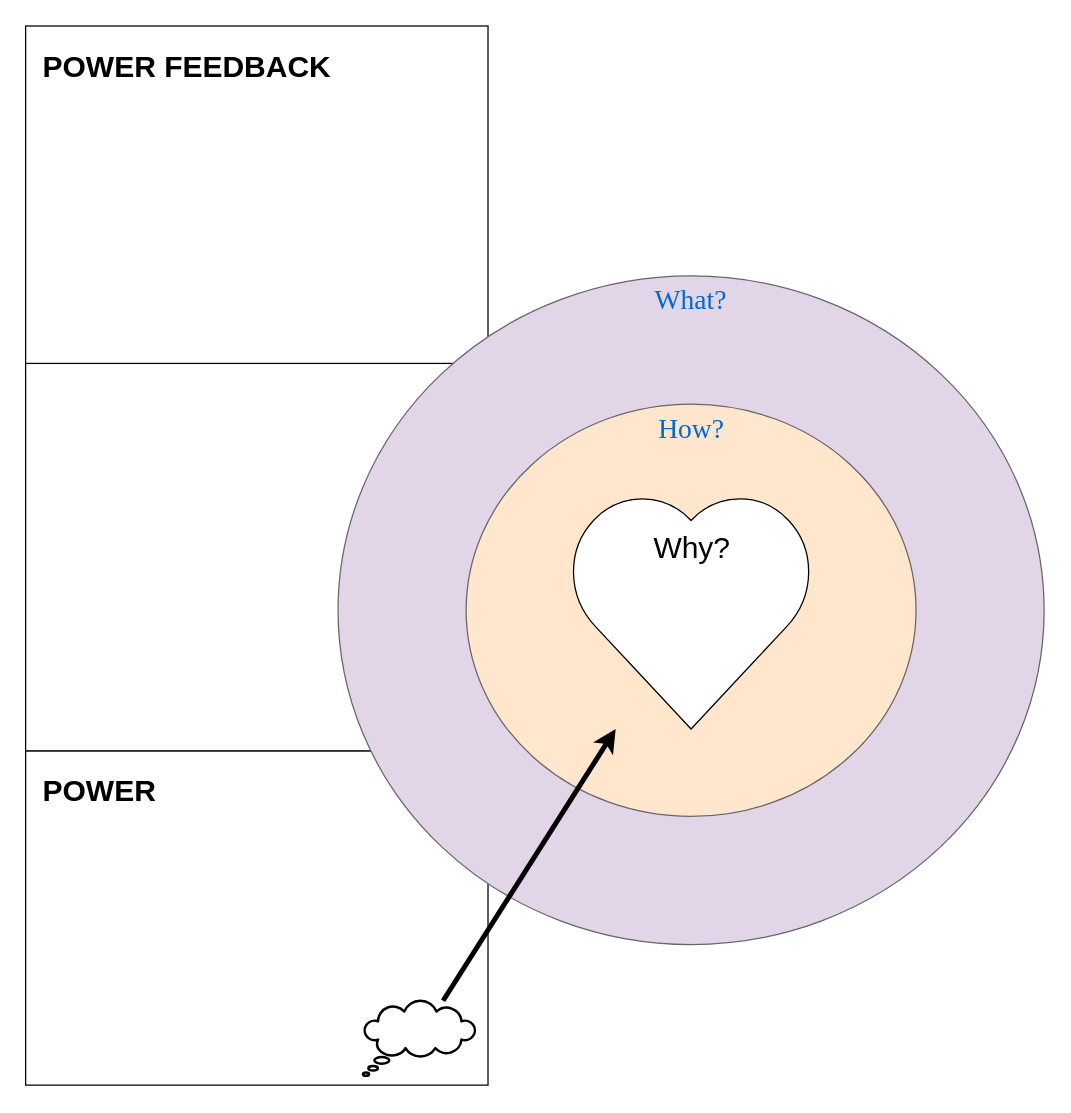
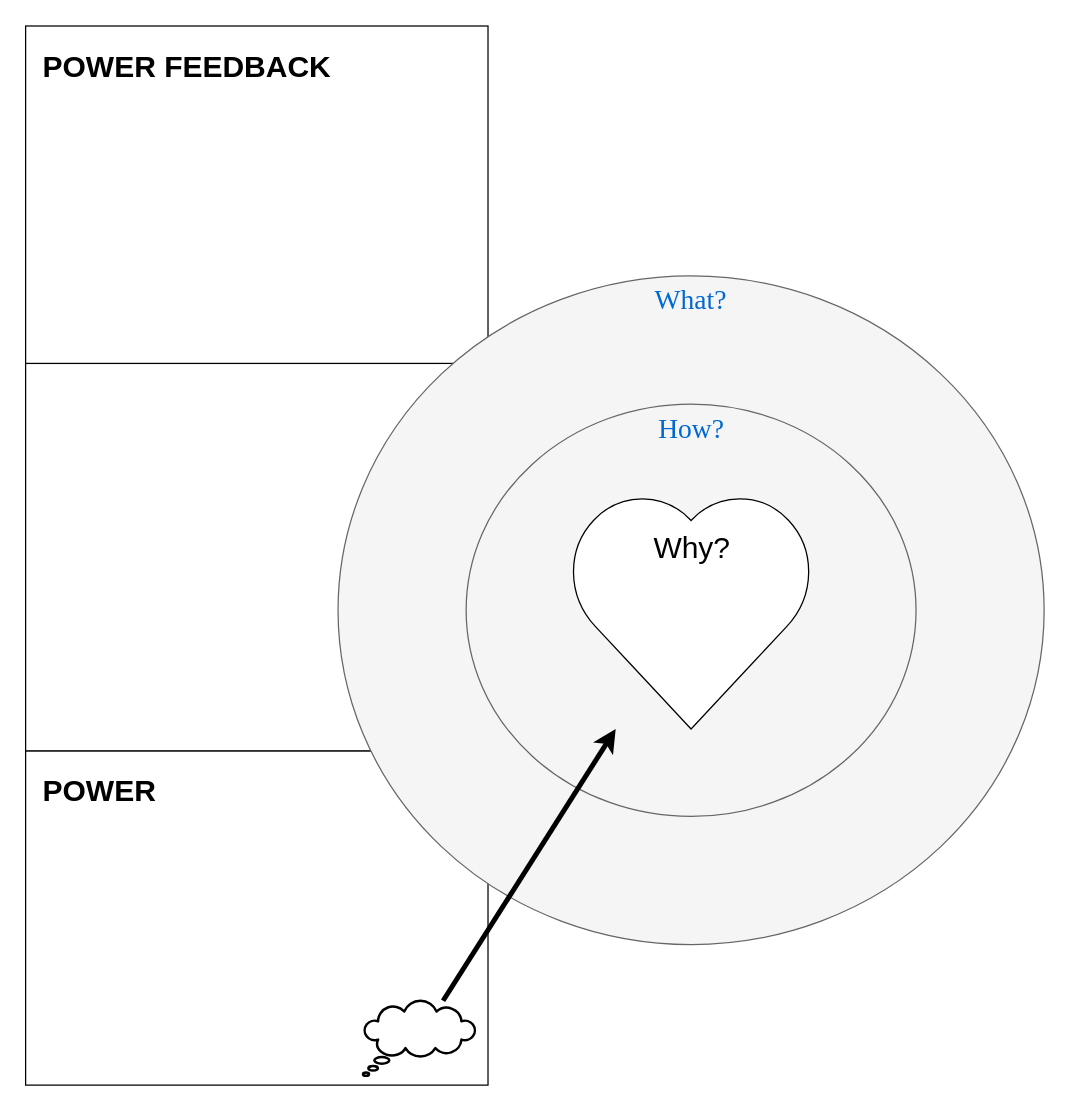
(691, 301) -> (691, 301)
(692, 430) -> (692, 430)
